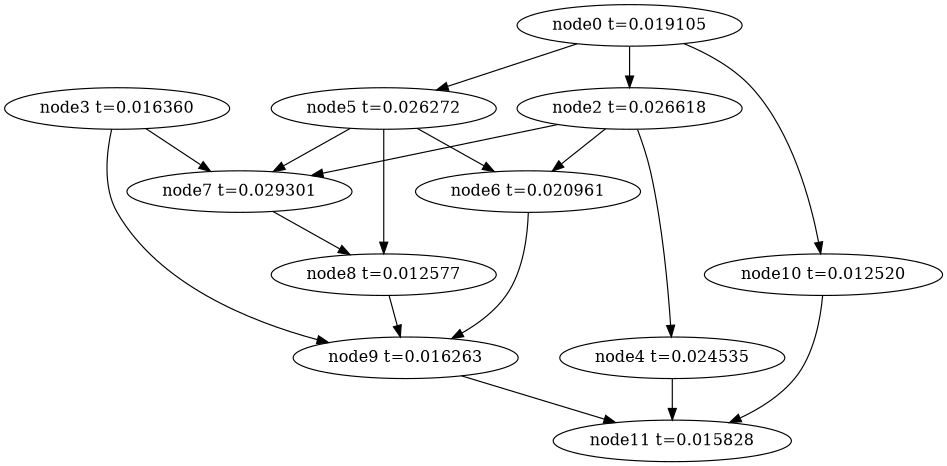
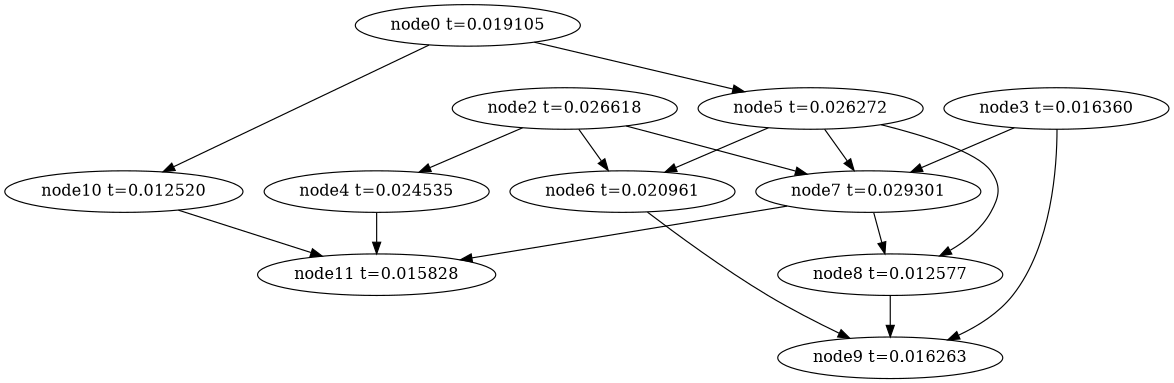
(630, 61) -> none
(533, 397) -> (630, 232)
